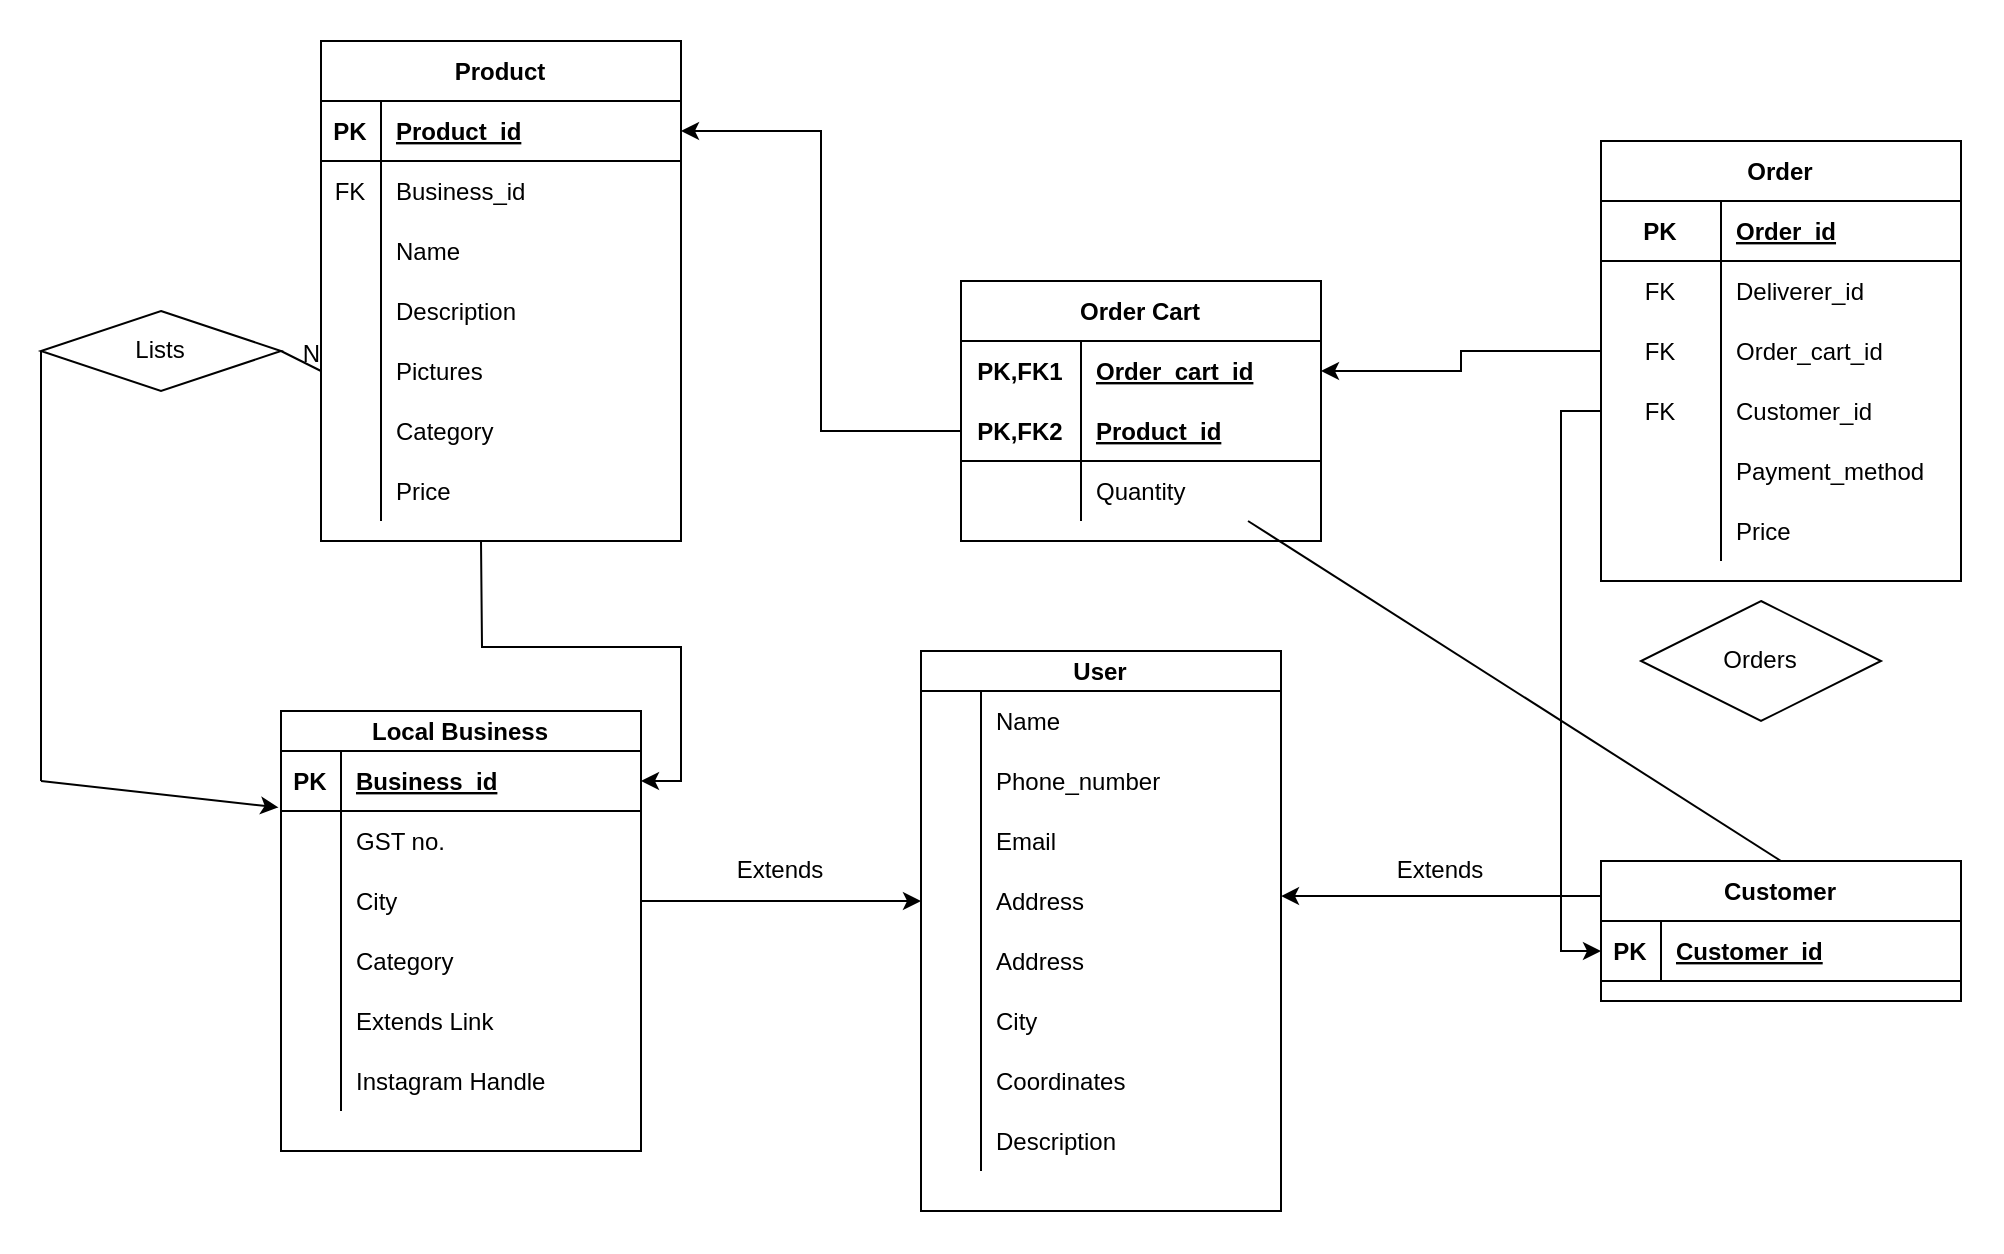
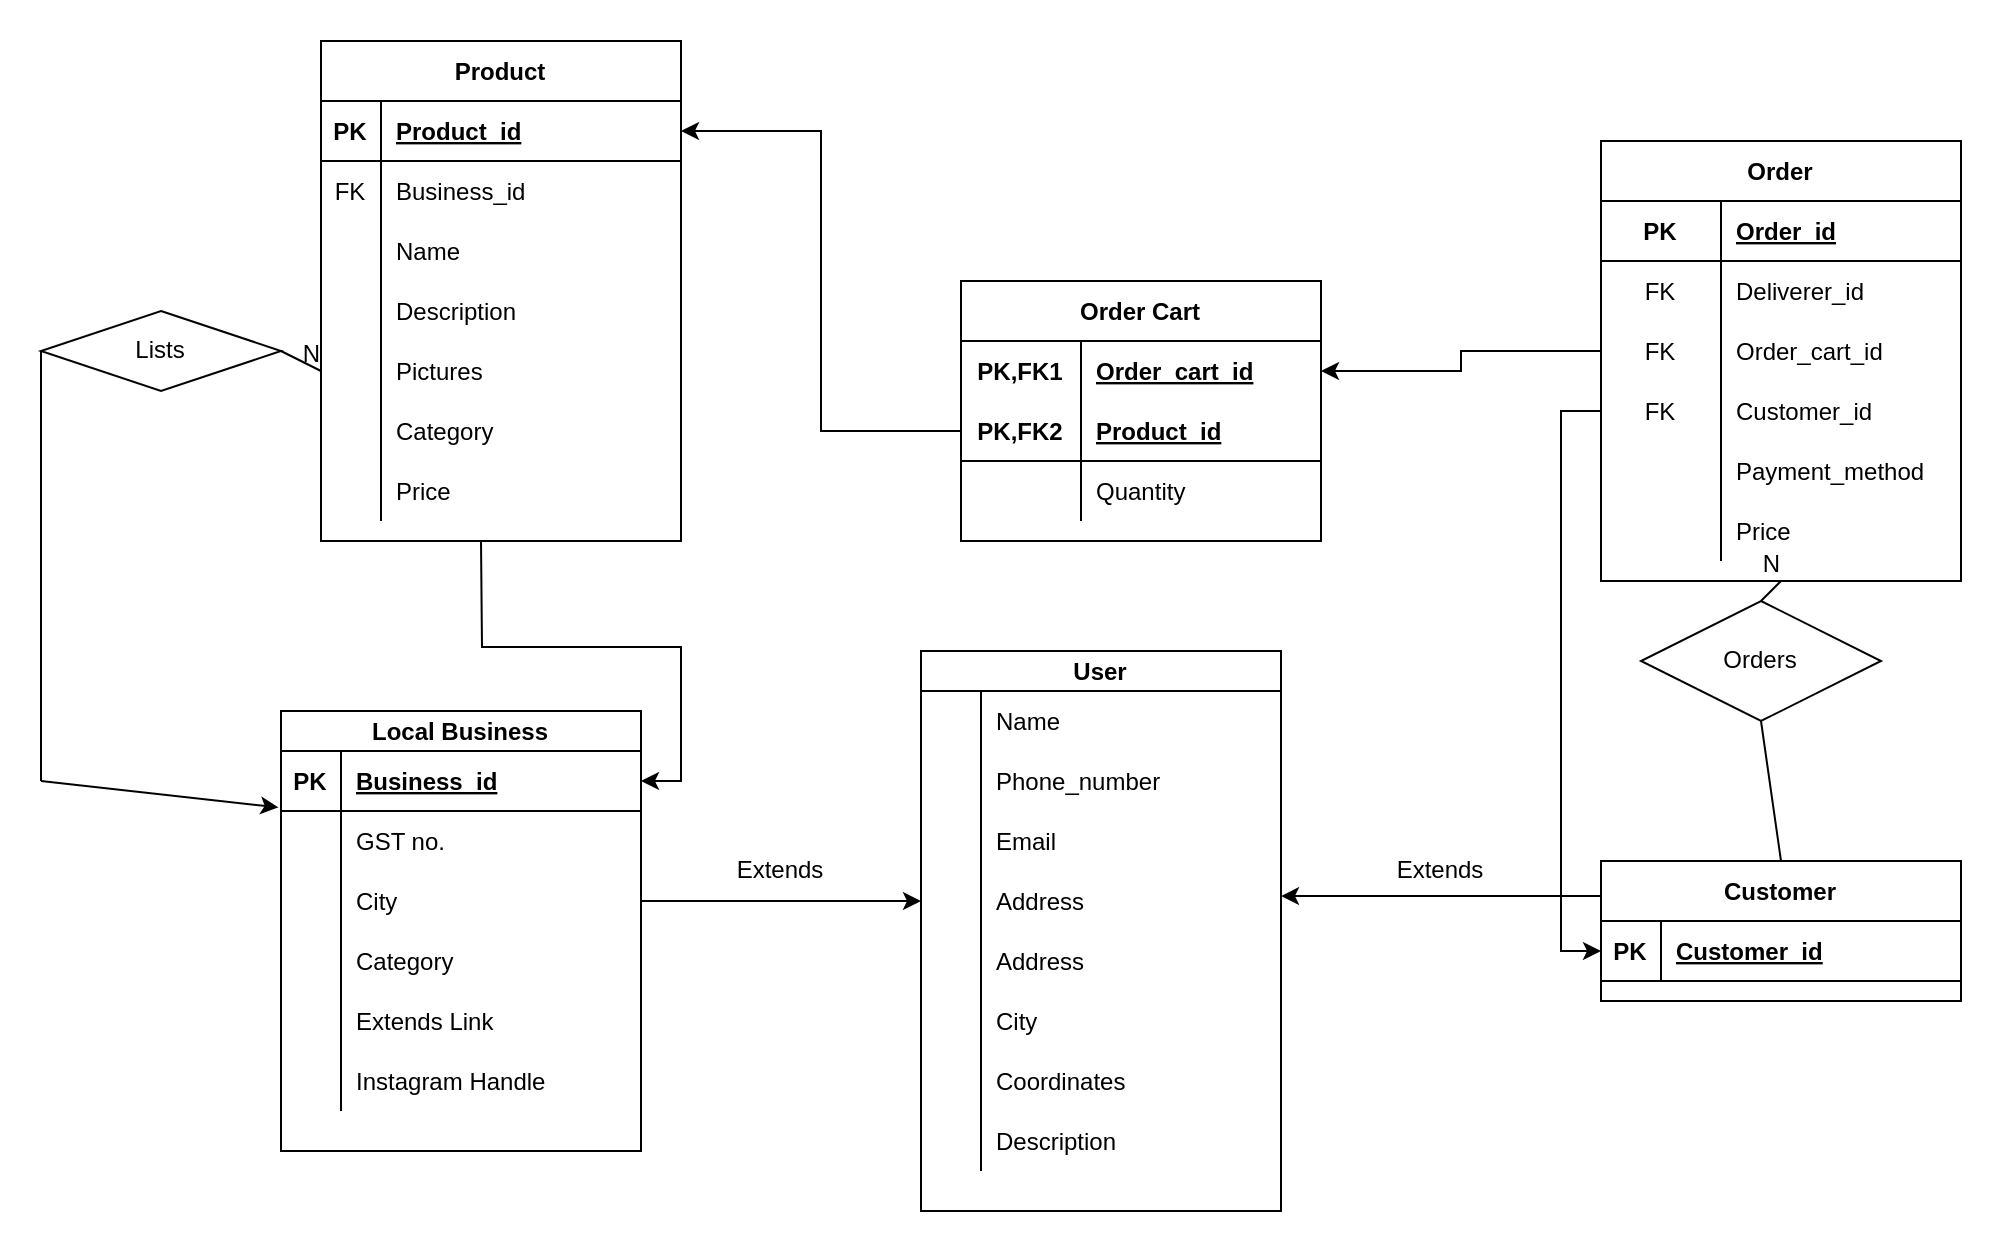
none -> (1769, 593)
(1422, 632) -> (1771, 791)
